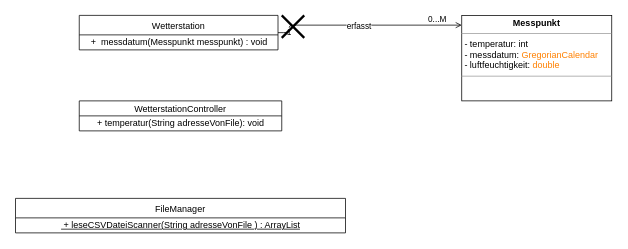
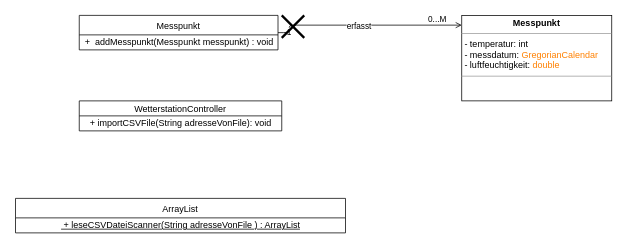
(178, 26) -> (178, 26)
(179, 42) -> (179, 42)
(181, 123) -> (181, 123)
(180, 209) -> (180, 209)
